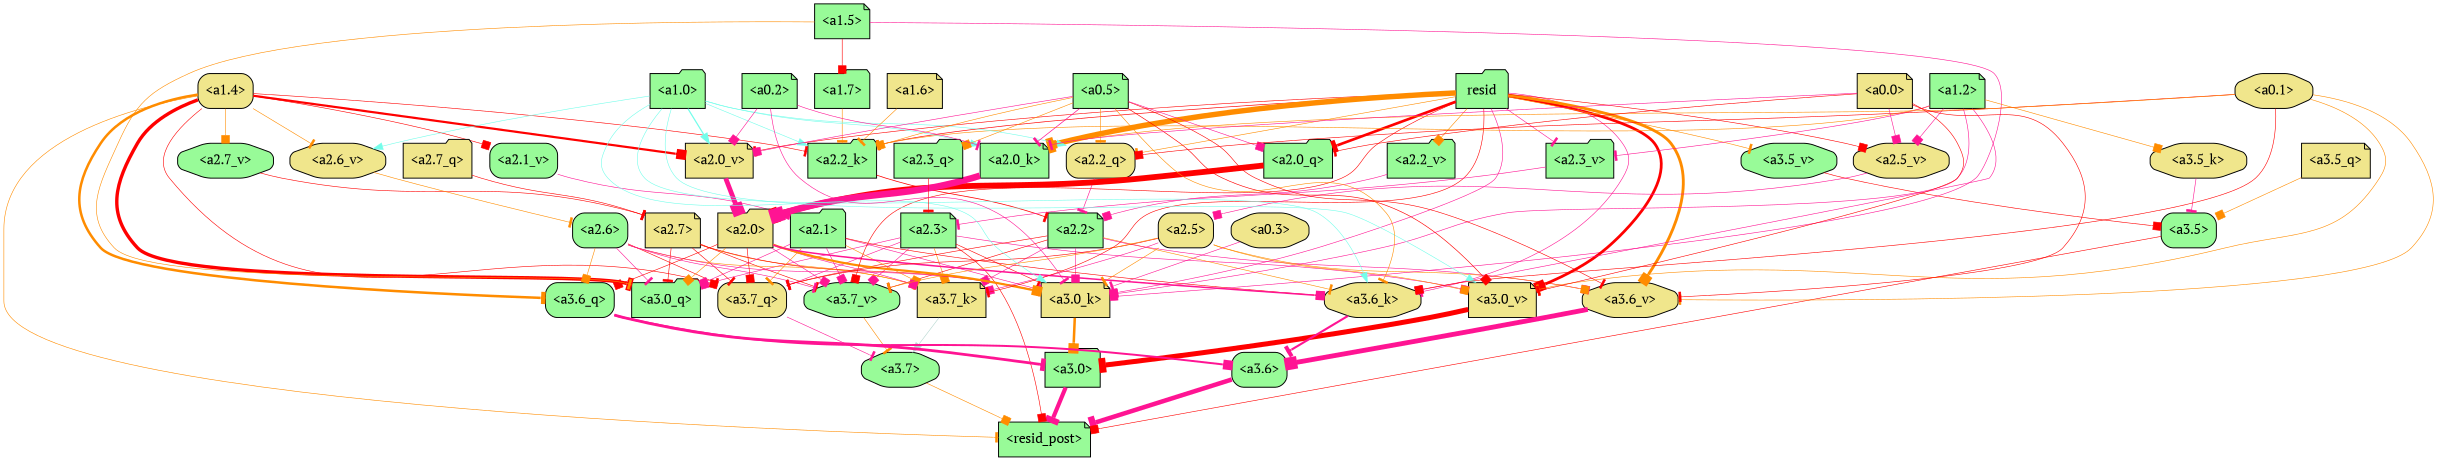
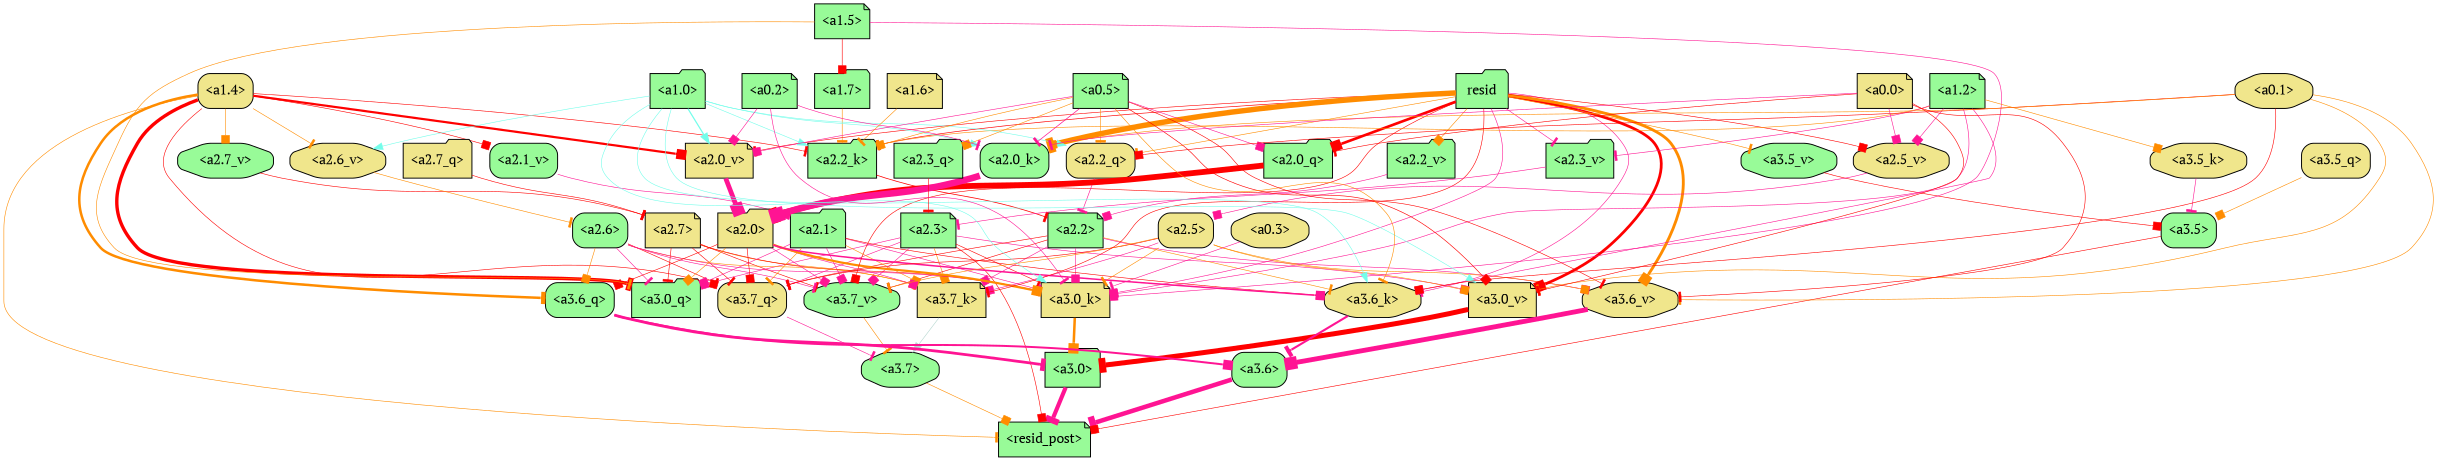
(1397, 123) -> (1399, 123)
(1015, 161) -> (1015, 161)
(2336, 161) -> (2336, 161)
